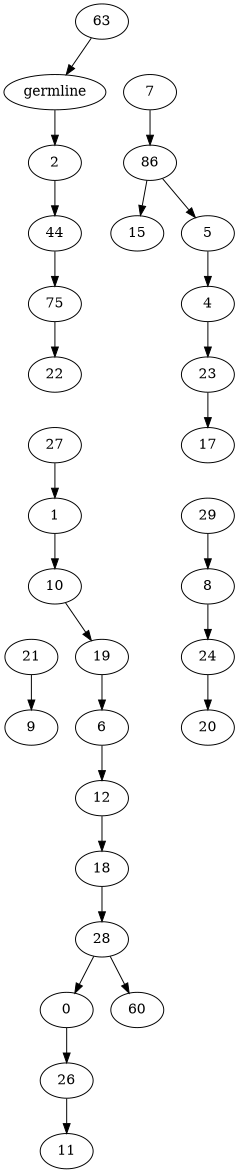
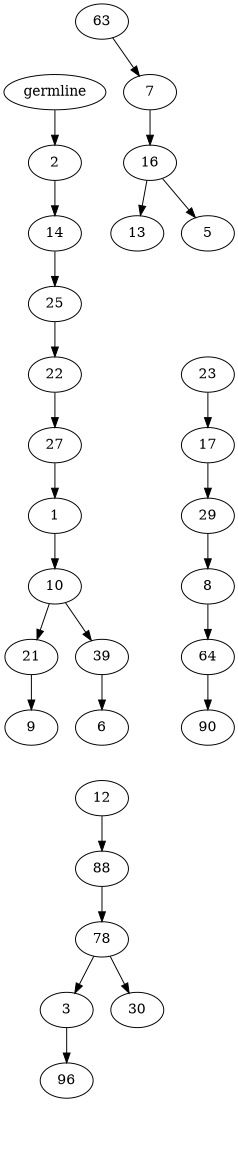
(82, 52) -> (123, 53)
(150, 163) -> (150, 163)
(55, 233) -> (55, 233)
(137, 233) -> (137, 233)
(55, 304) -> (55, 304)
(208, 304) -> none
none -> (55, 405)
none -> (208, 476)
none -> (45, 617)
(102, 657) -> (102, 657)
(208, 657) -> (208, 657)
(208, 728) -> (208, 728)
(102, 758) -> none
(102, 869) -> (102, 869)
(102, 939) -> (102, 939)
(67, 1010) -> (67, 1010)
(137, 1010) -> (137, 1010)
(67, 1081) -> (67, 1081)
(67, 1151) -> none
